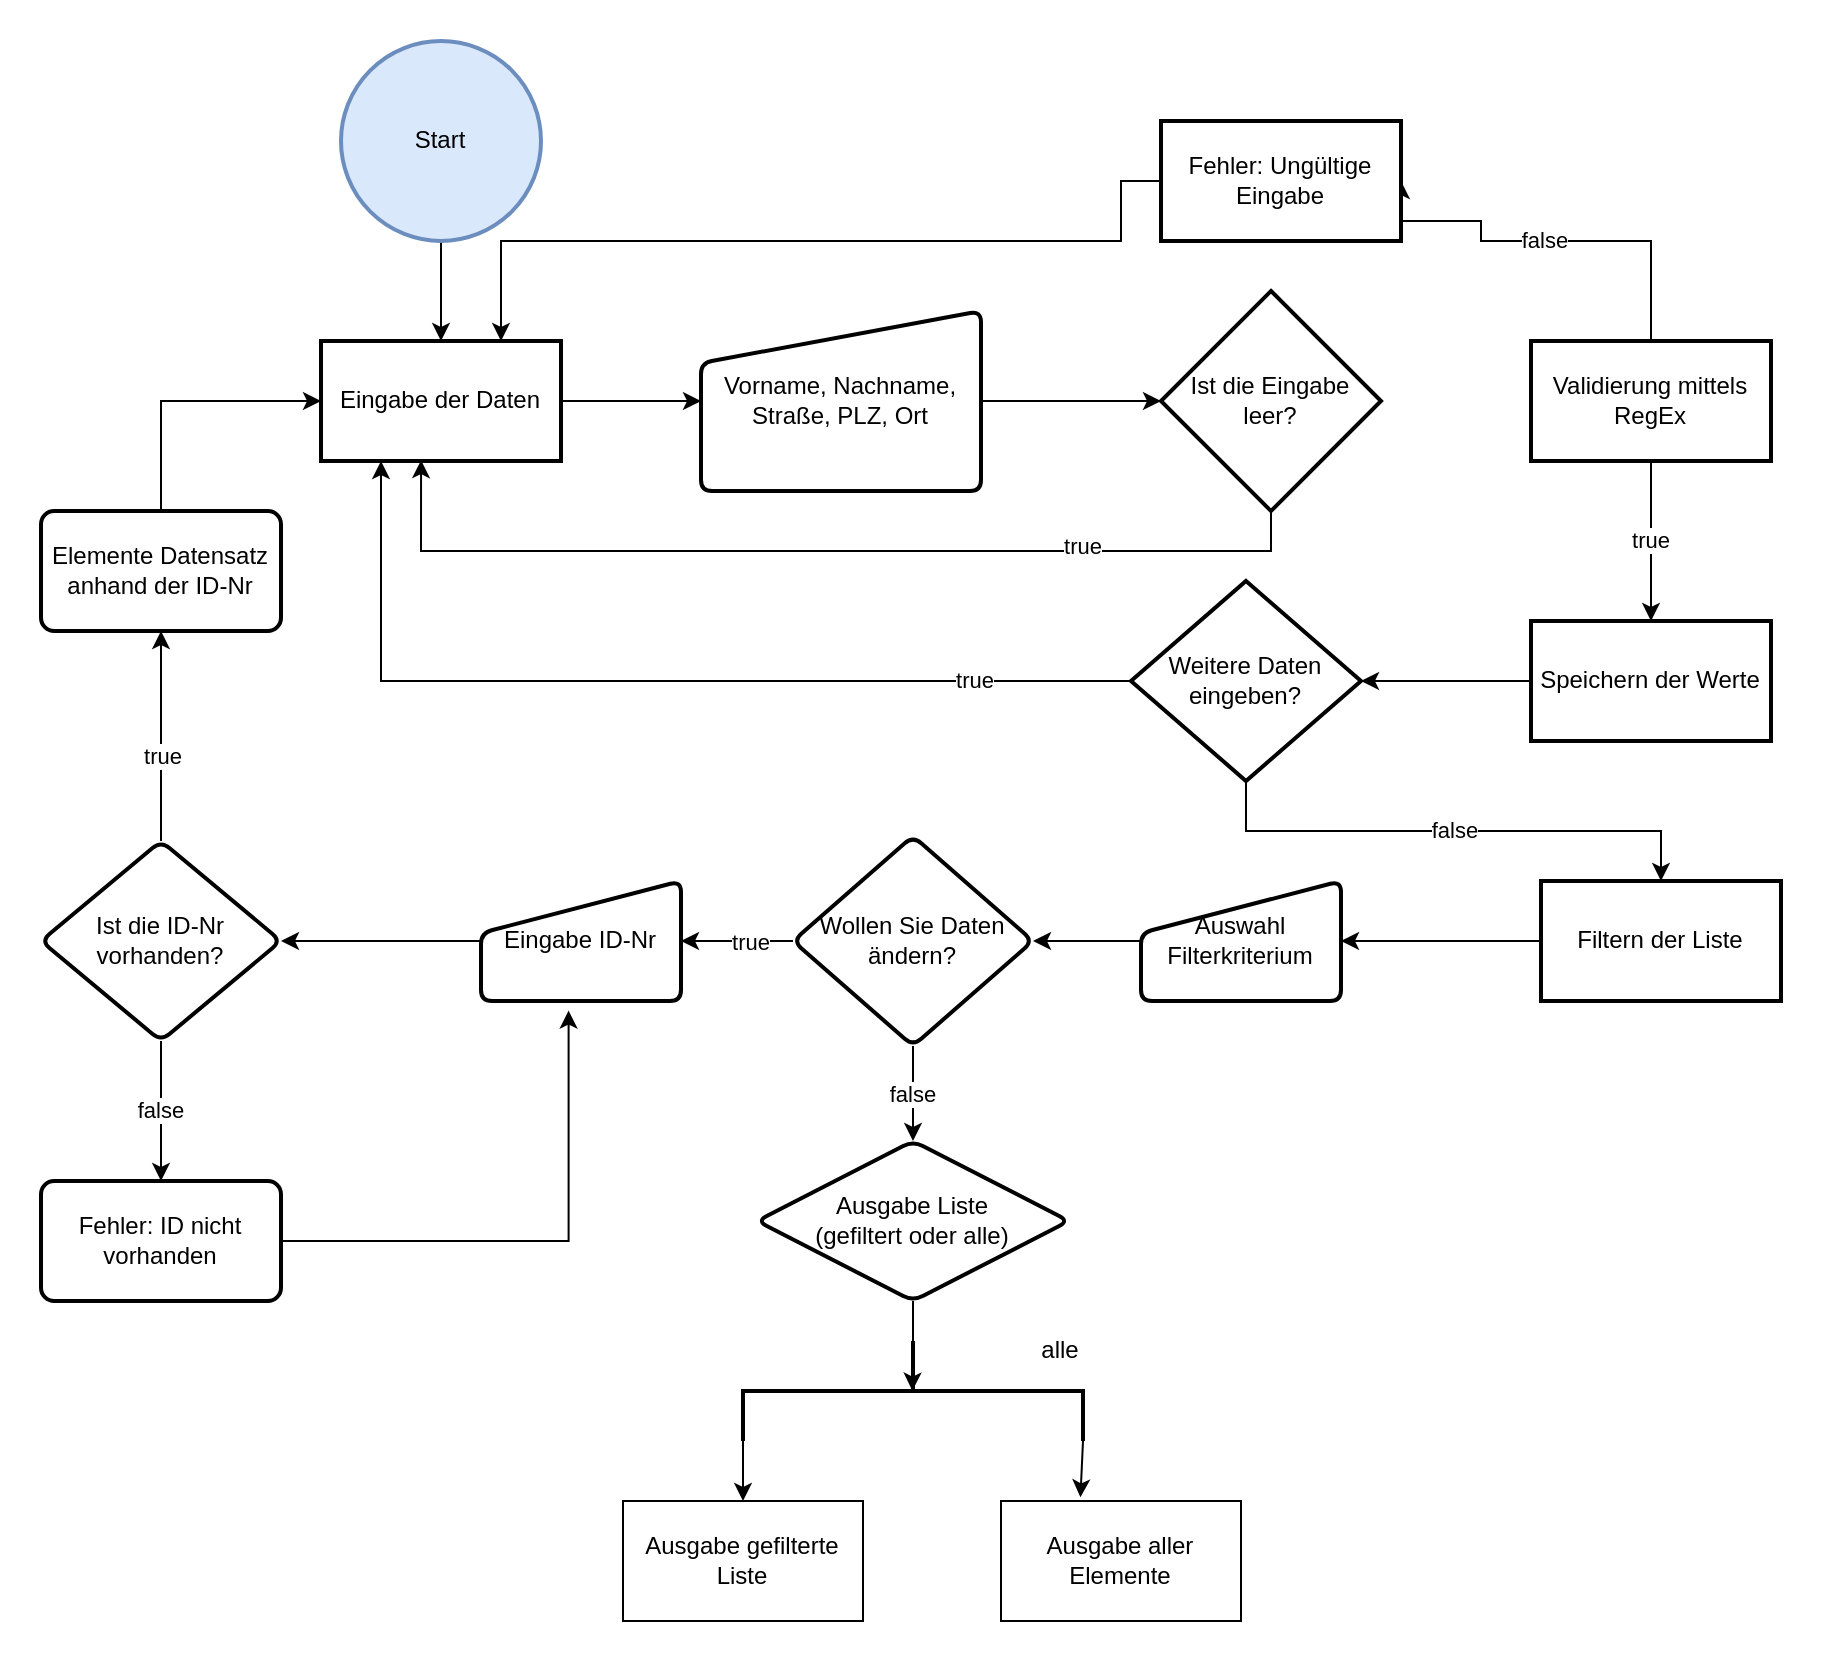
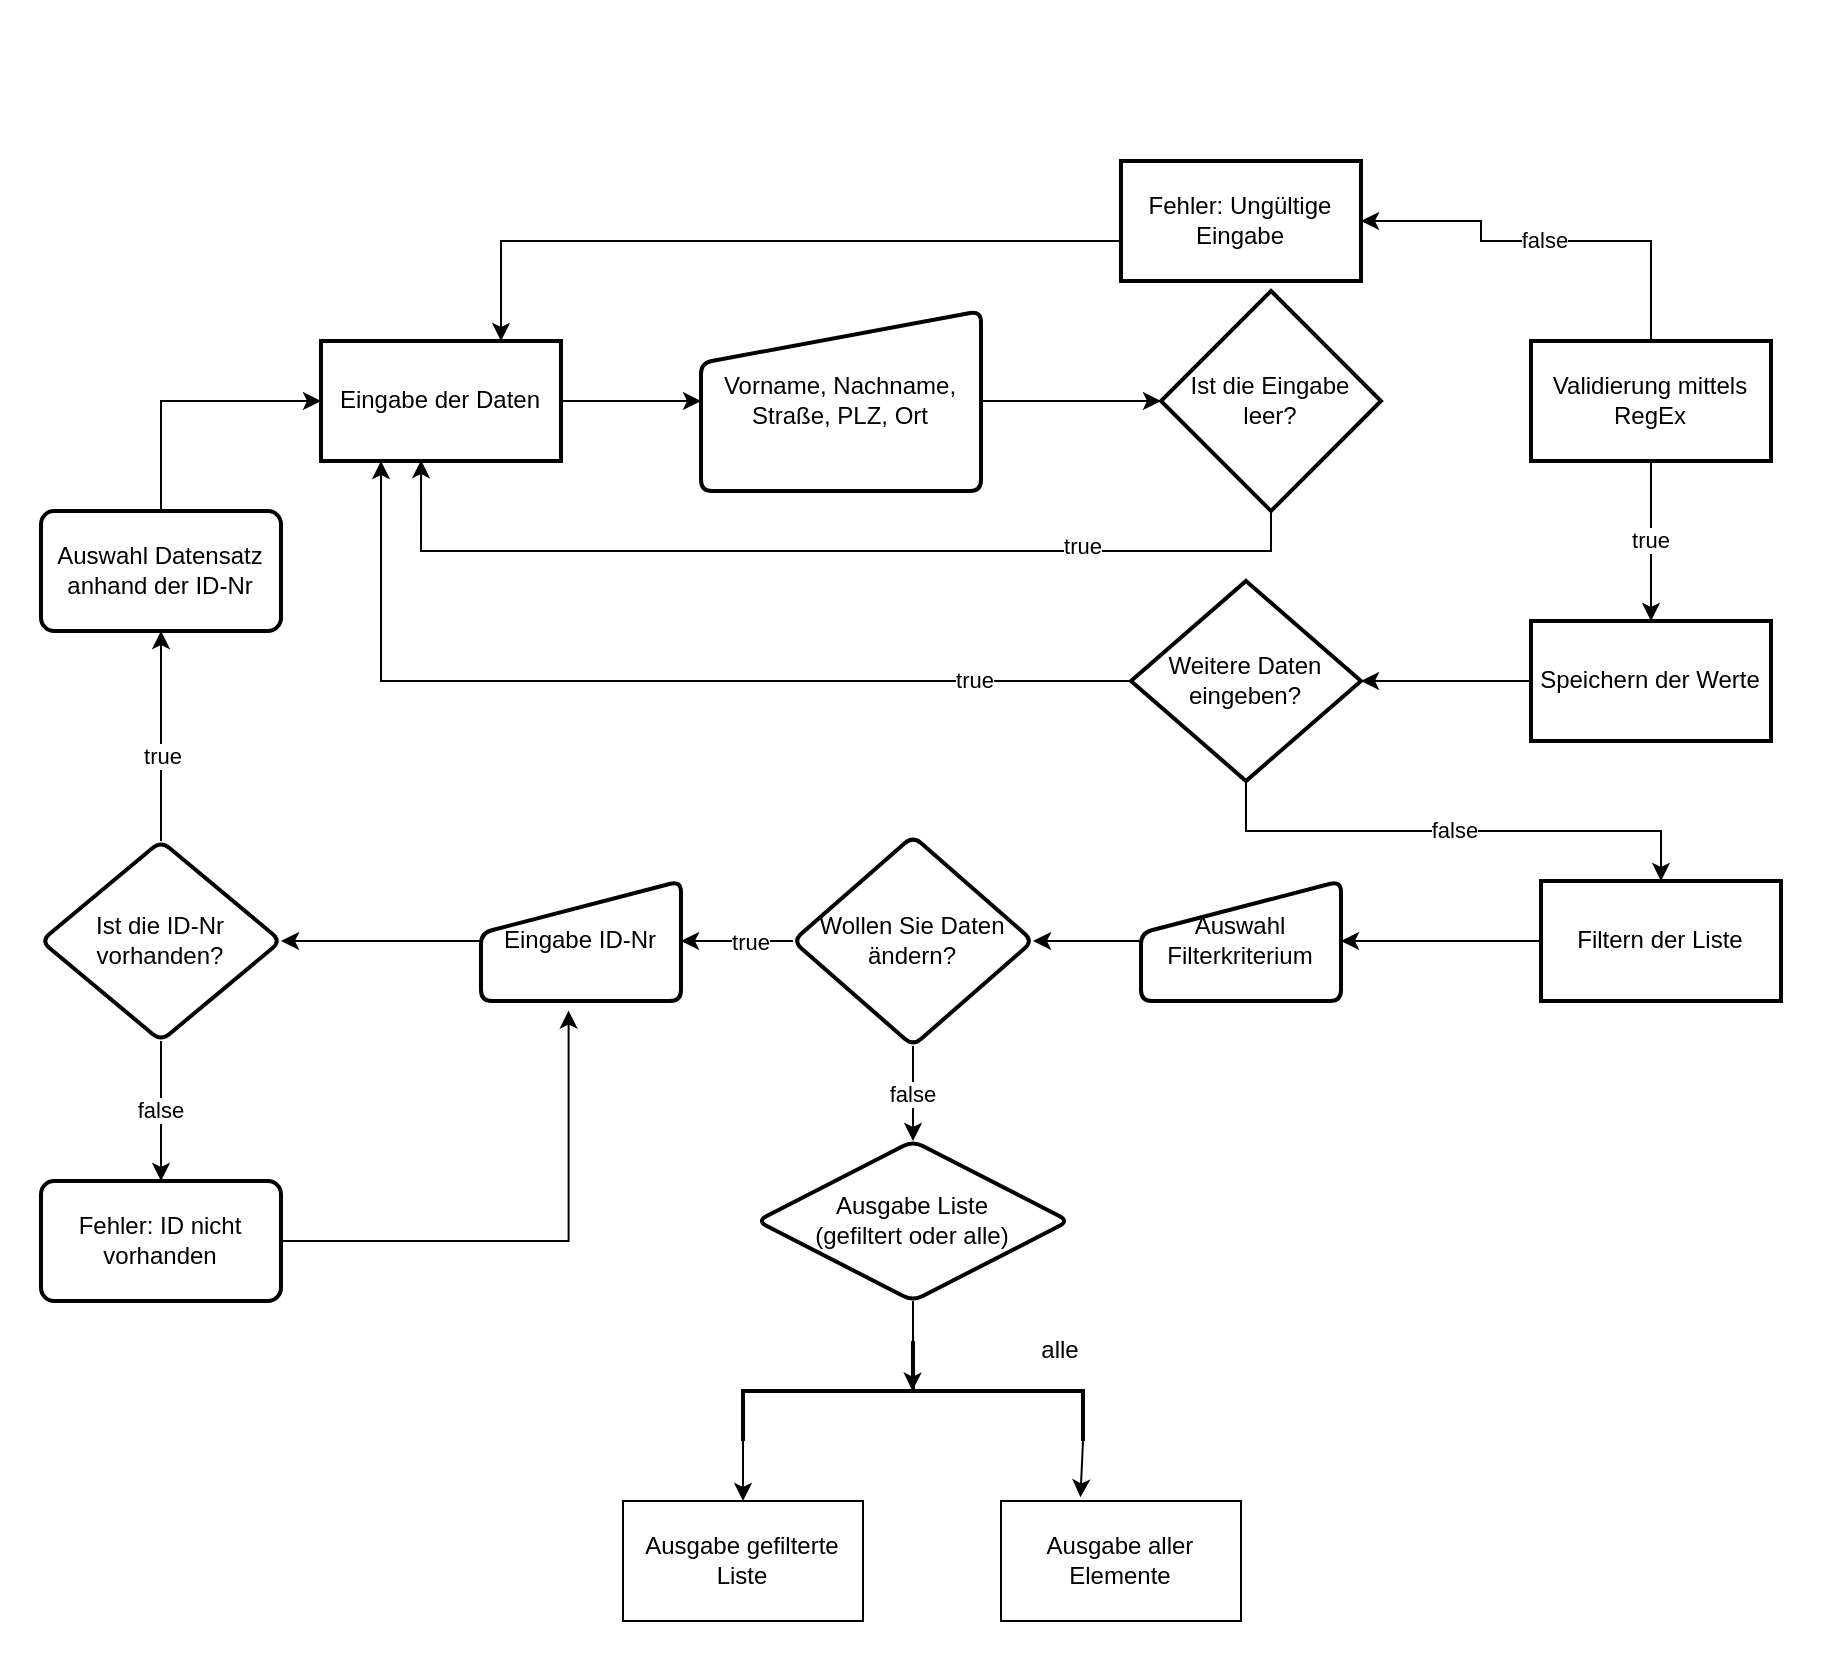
(441, 141) -> none
(1281, 181) -> (1241, 221)
(441, 284) -> none
(161, 571) -> (161, 571)
